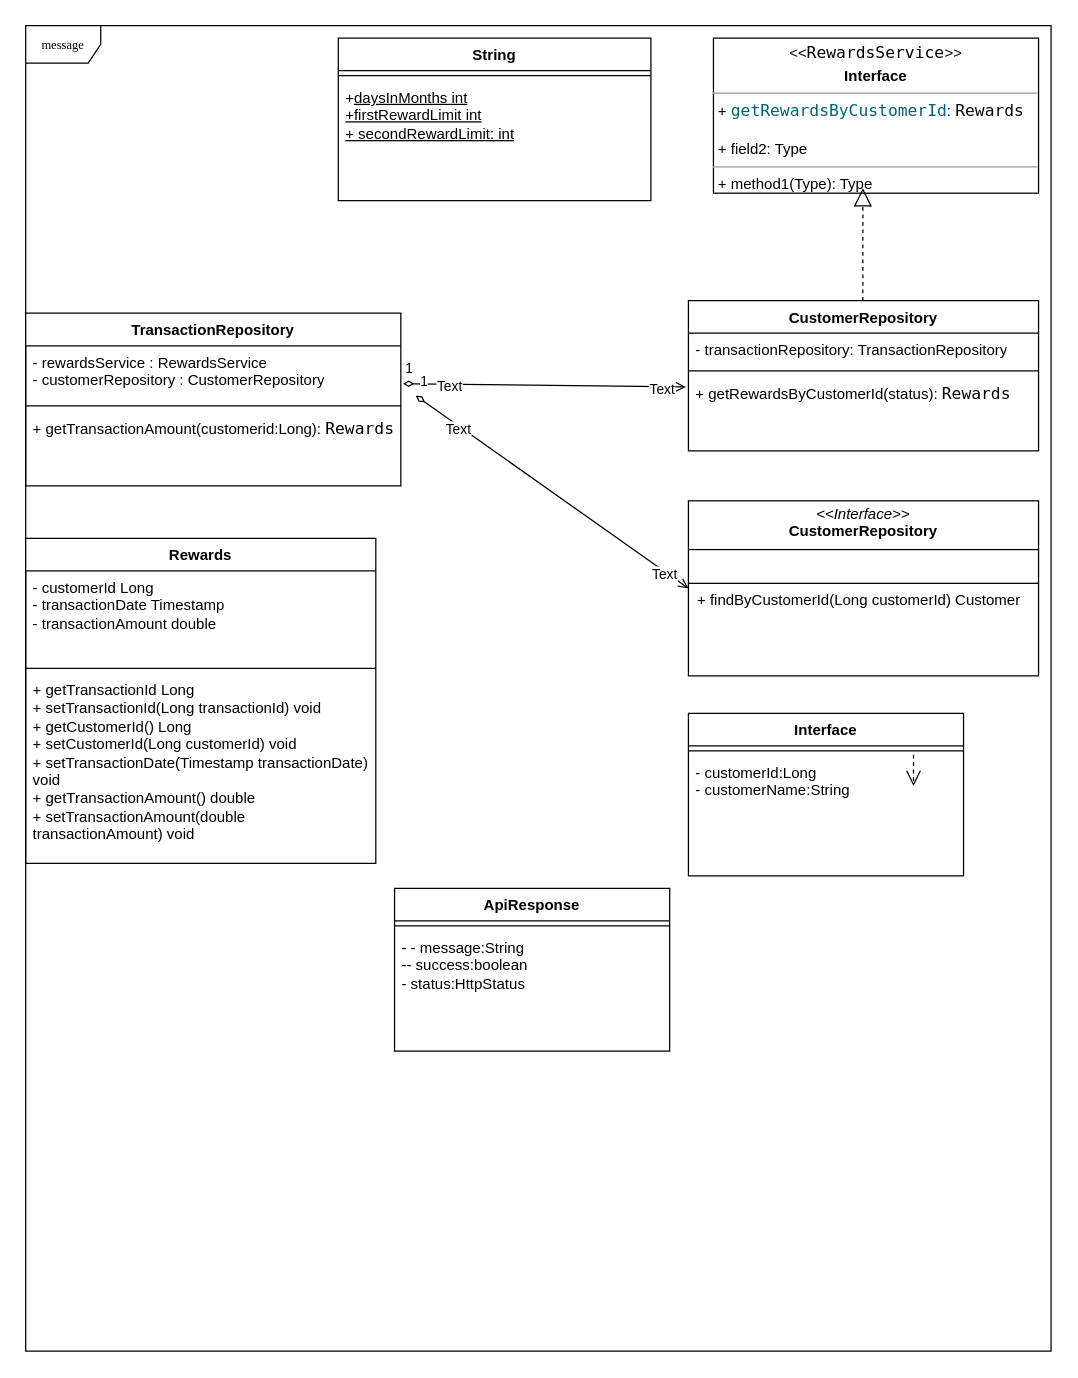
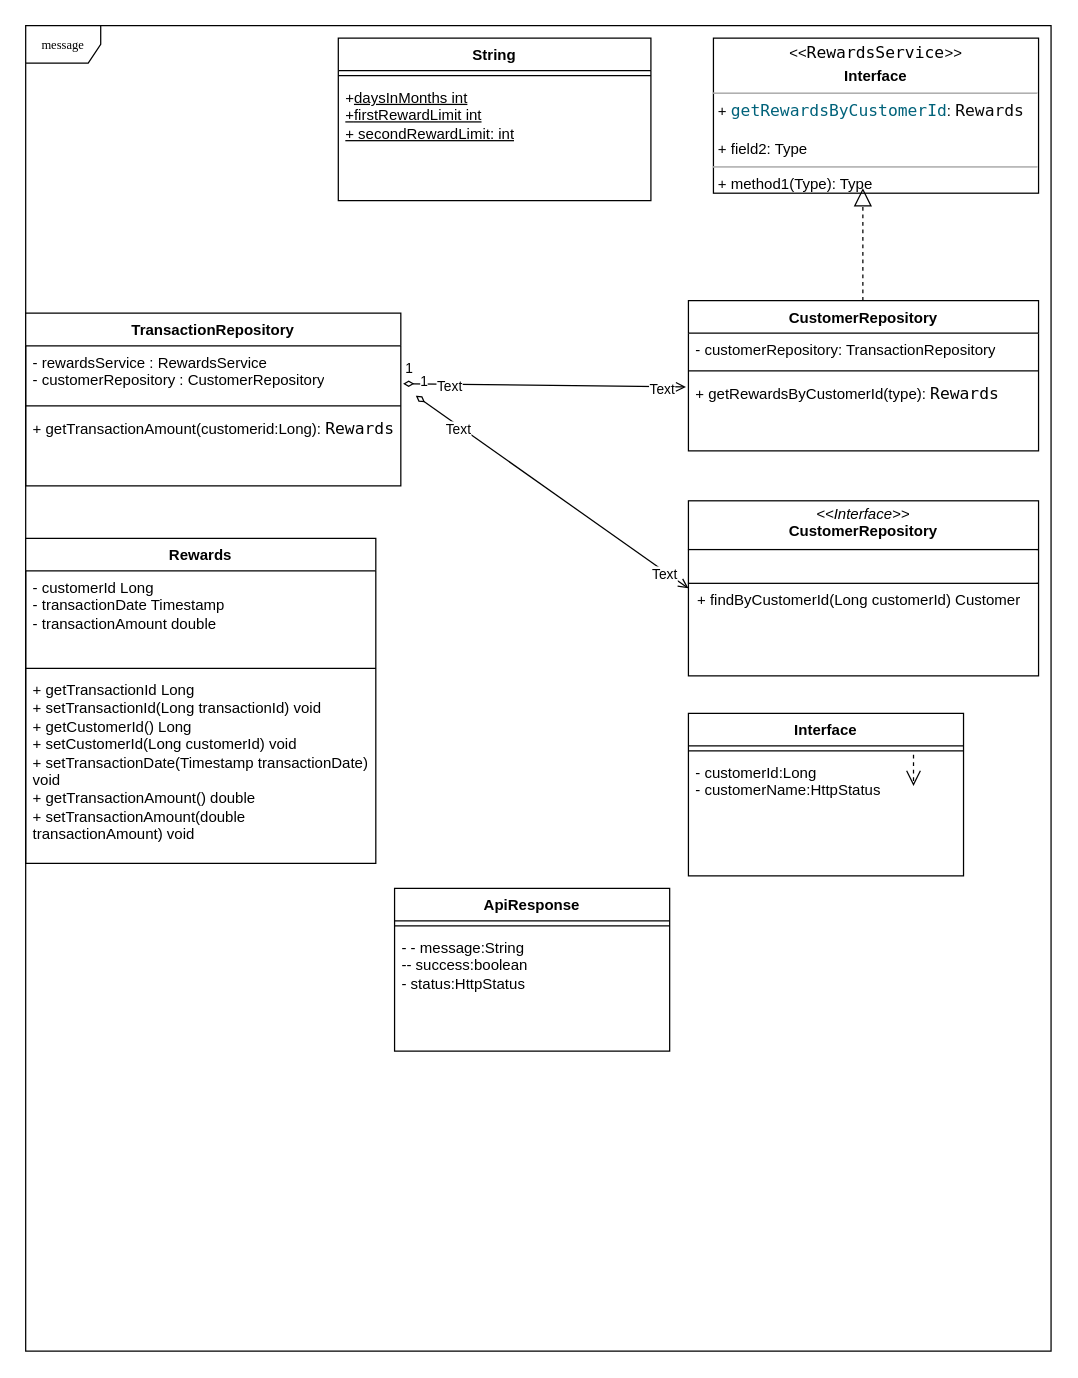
(864, 360) -> (864, 360)
(864, 393) -> (856, 393)
(778, 782) -> (797, 782)
